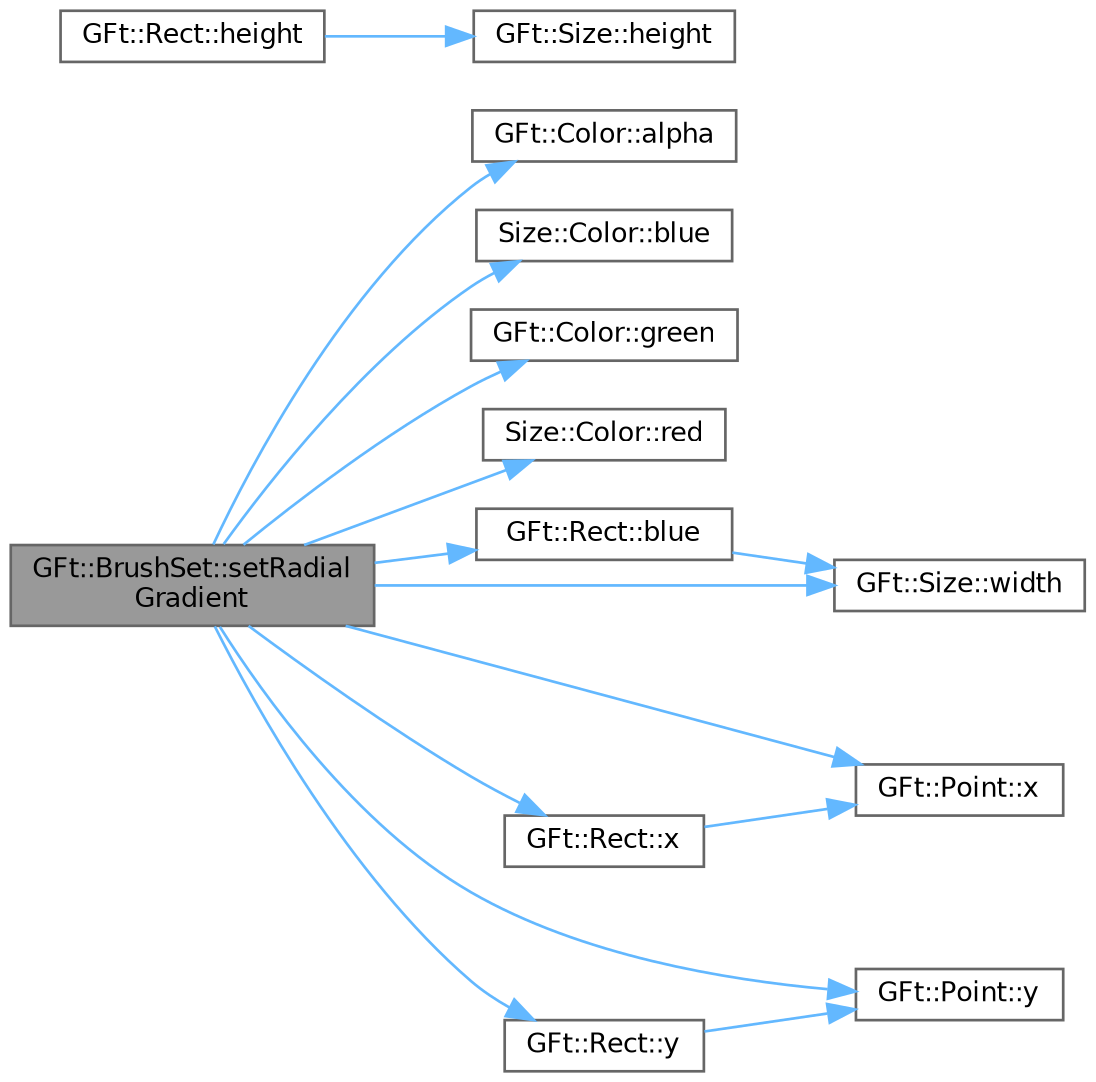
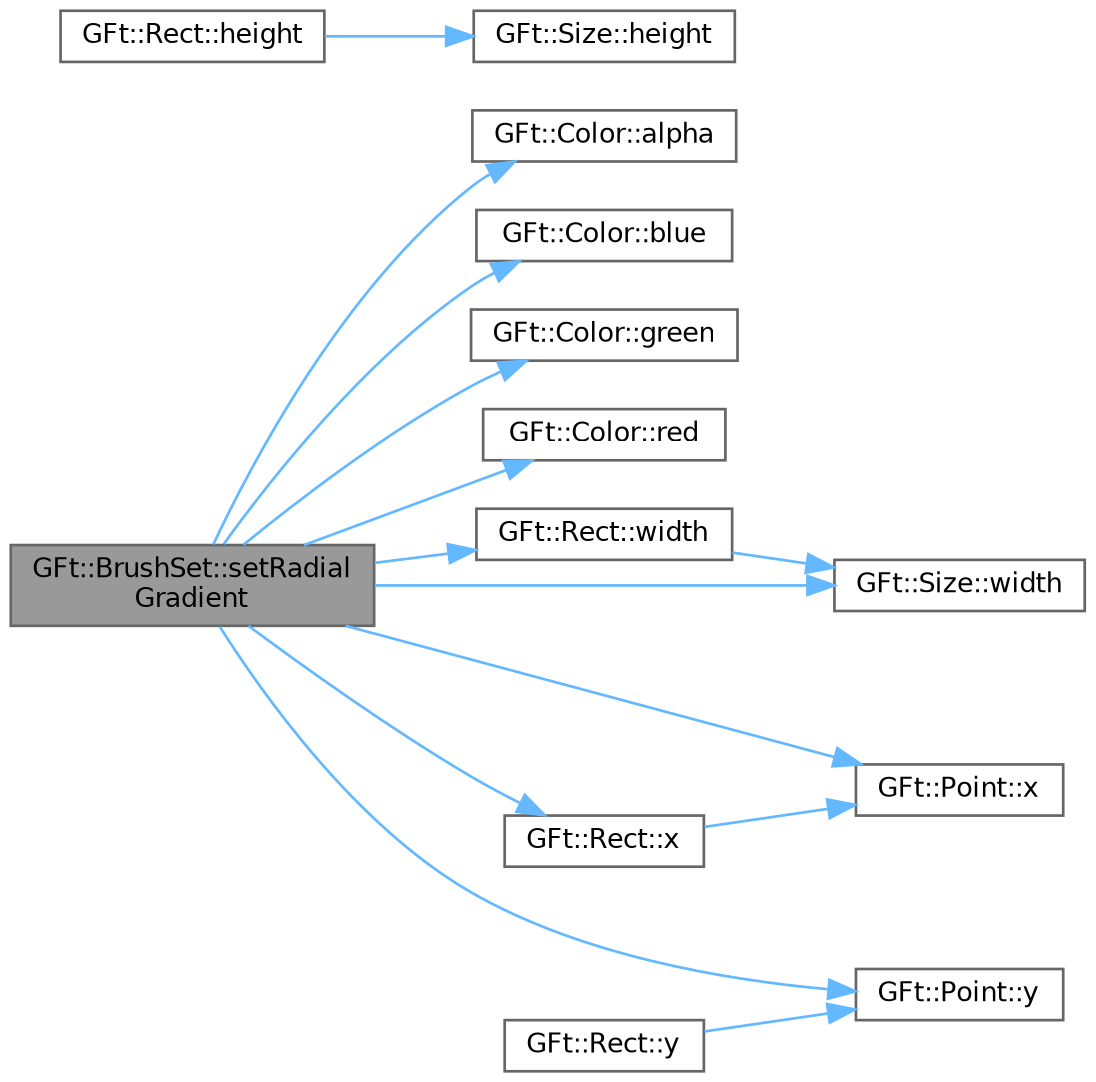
(604, 236) -> (604, 236)
(604, 435) -> (604, 435)
(604, 534) -> (604, 534)
(340, 835) -> none
